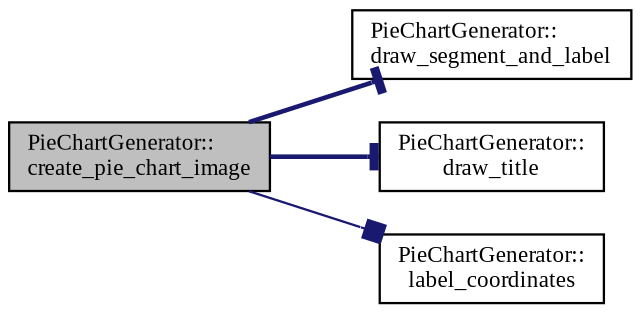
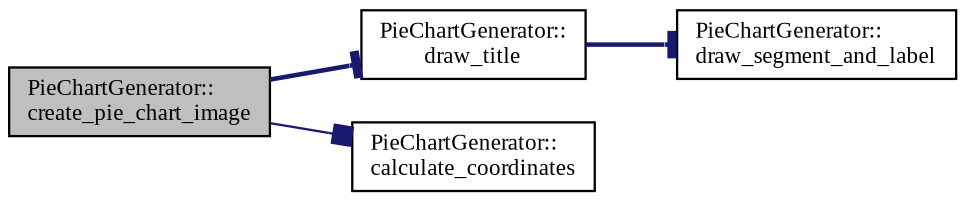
(310, 102) -> (625, 45)
(492, 269) -> (474, 157)
